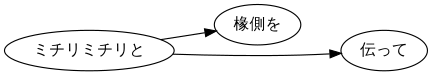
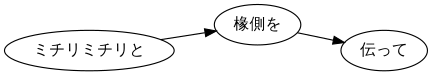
(251, 56) -> (315, 36)
